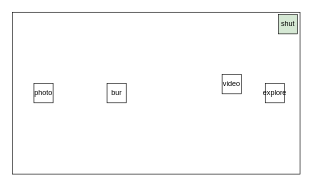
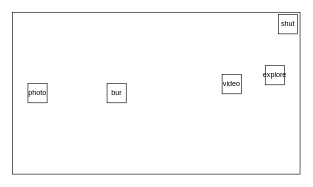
(288, 24) -> (288, 24)
(44, 93) -> (38, 93)
(275, 93) -> (275, 75)
